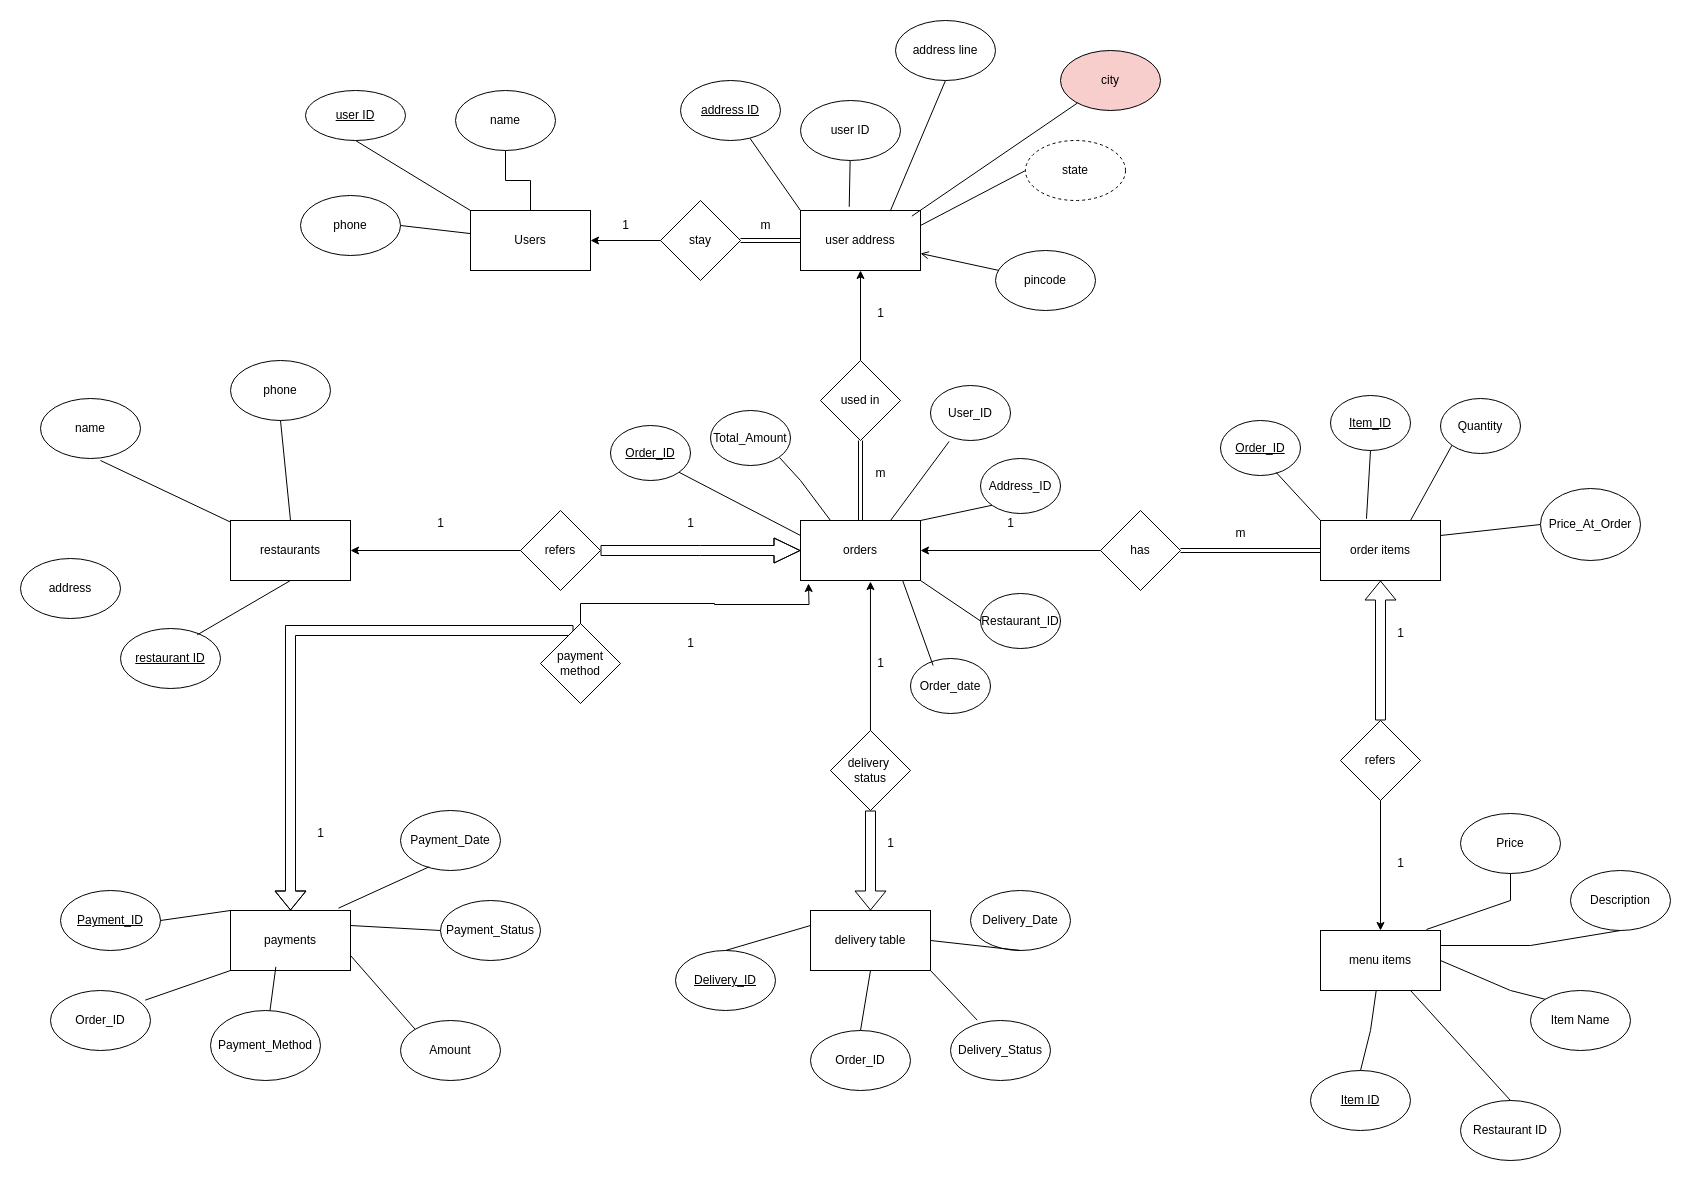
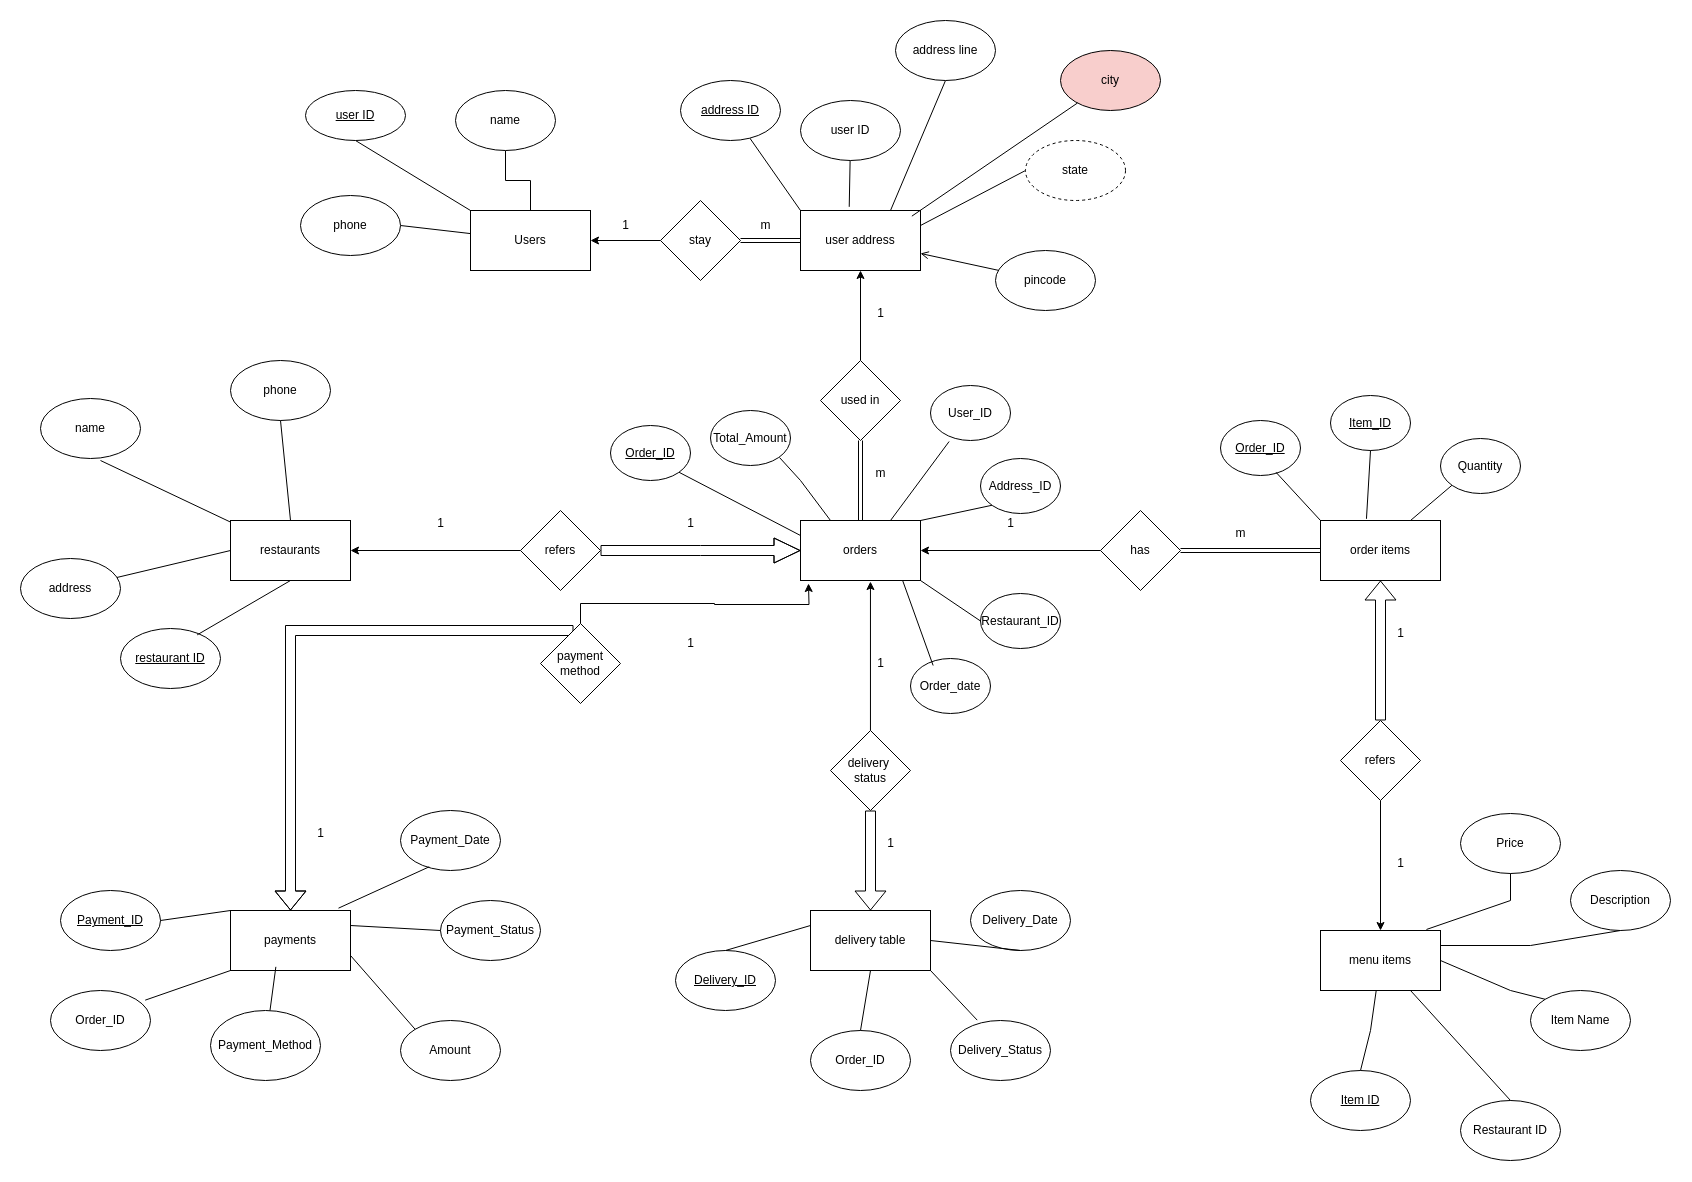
(1481, 426) -> (1481, 466)
(1591, 525) -> none
(1491, 530) -> none
none -> (174, 564)
